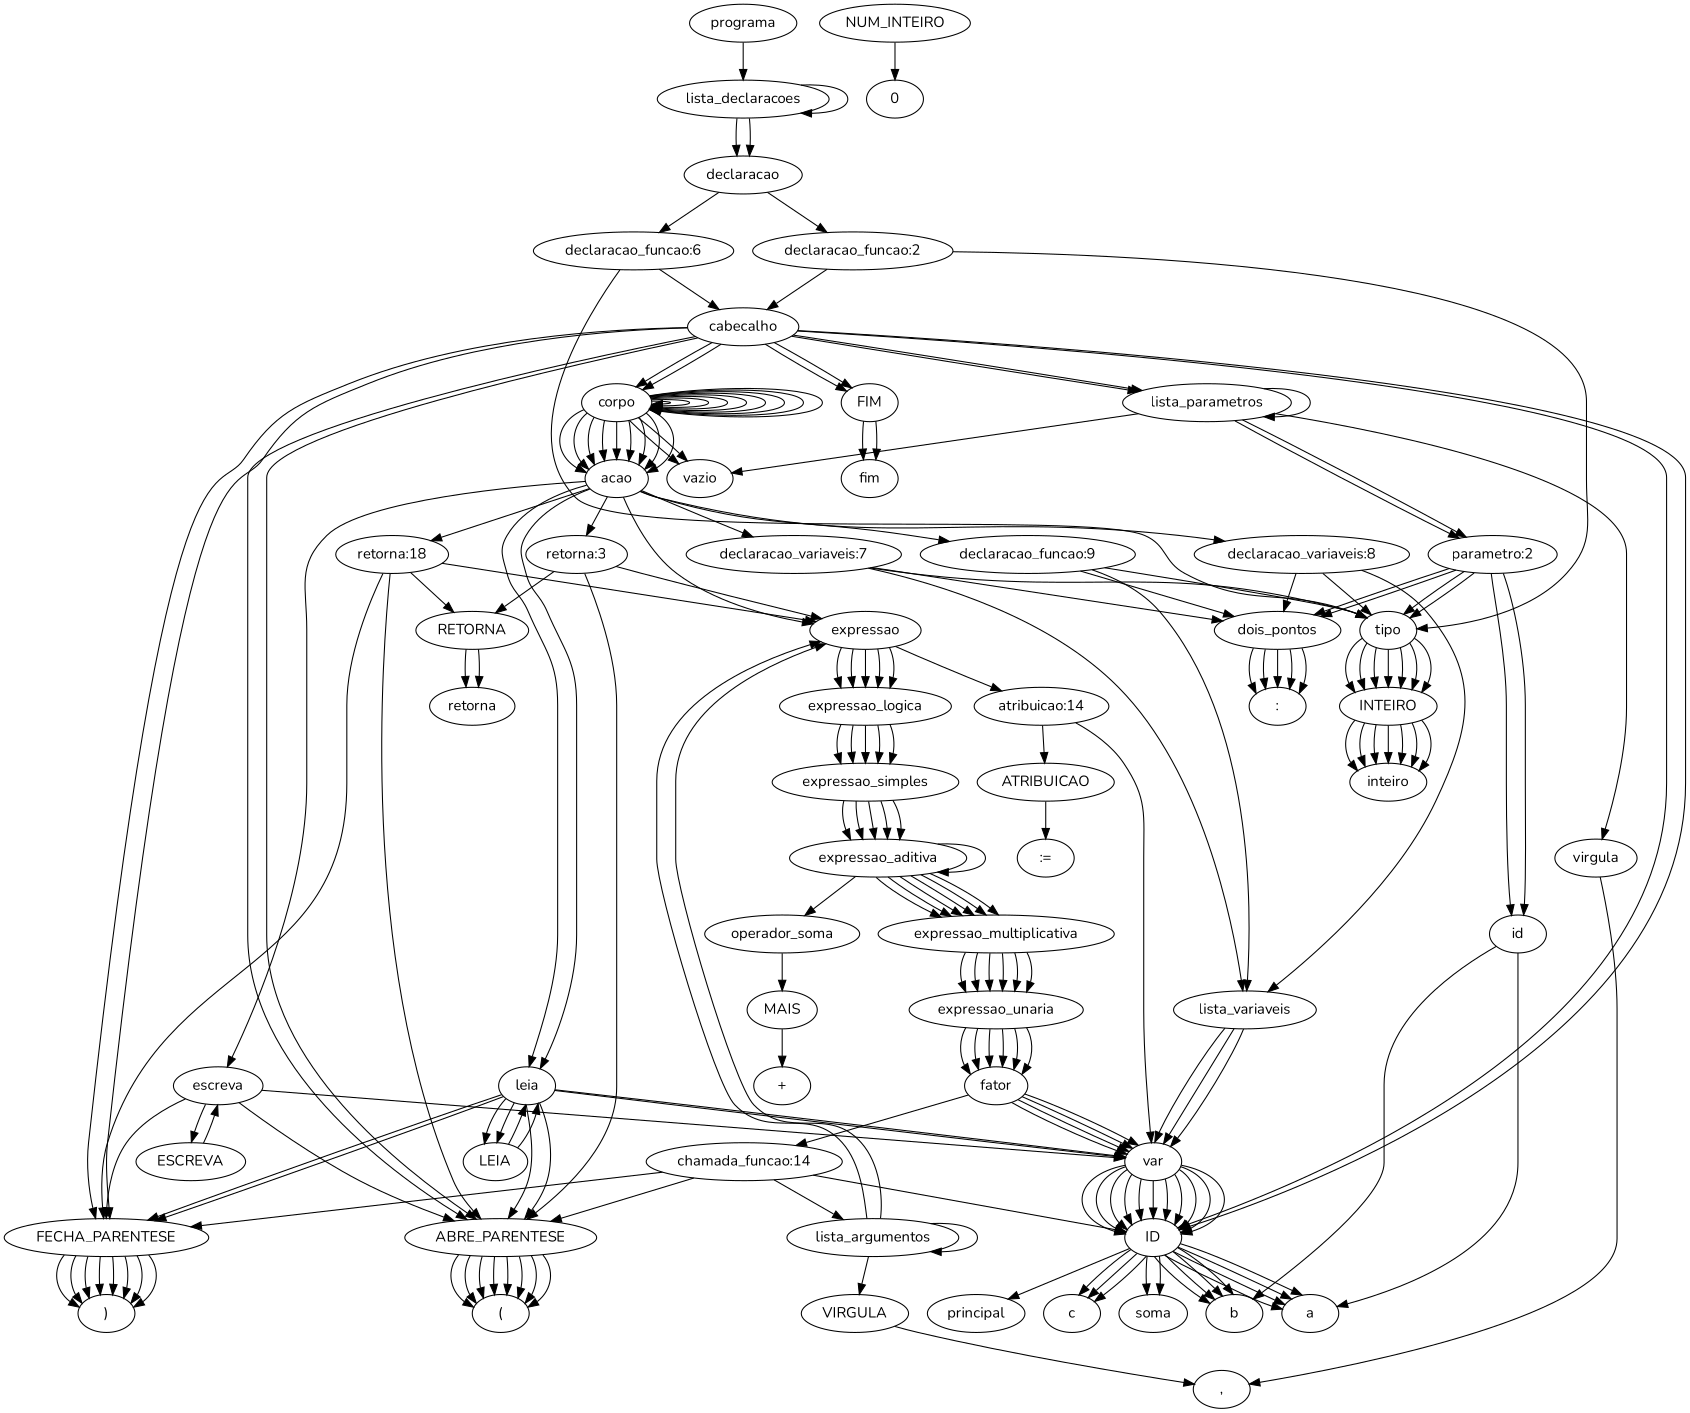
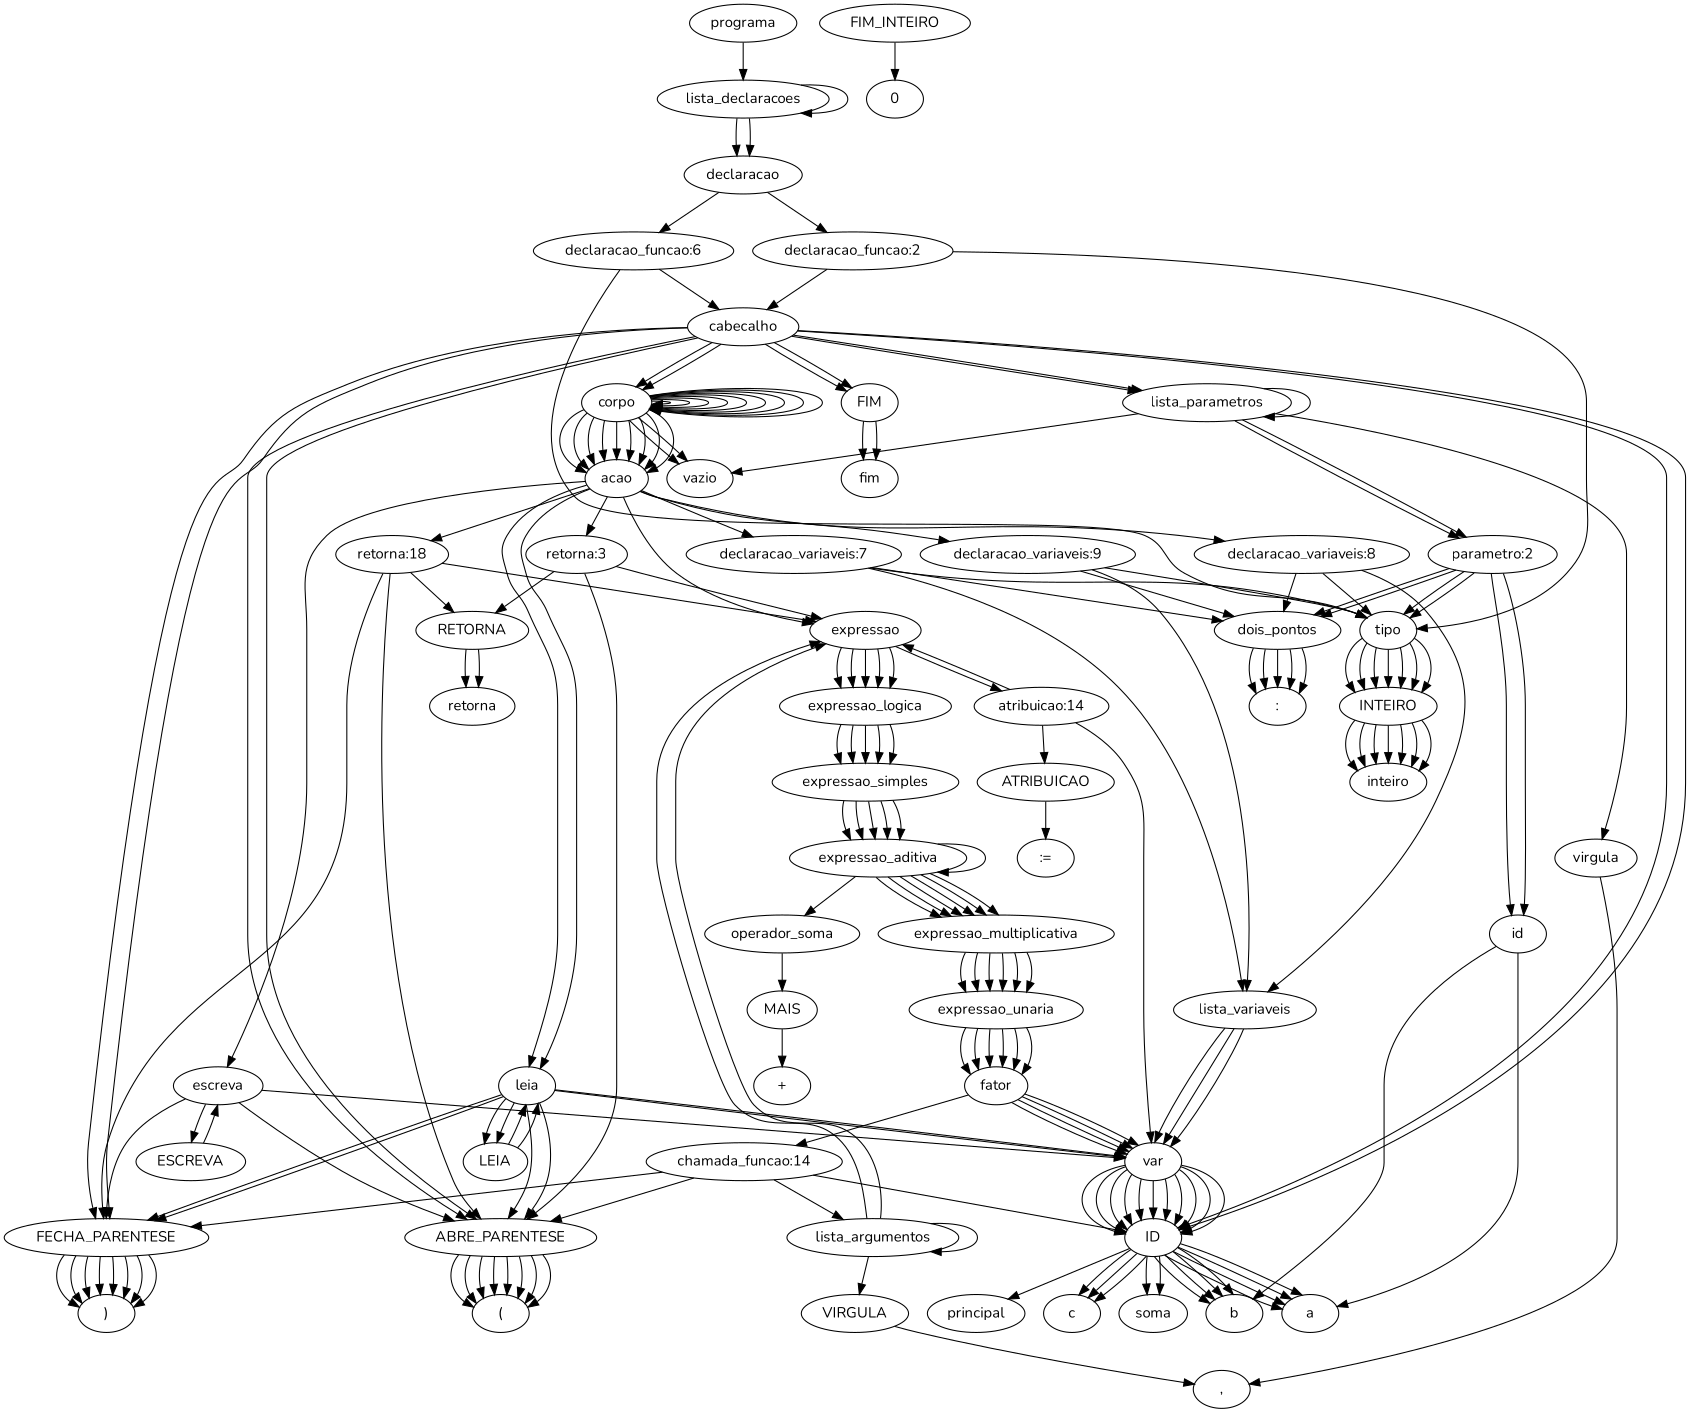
(895, 23) -> (895, 23)
(1028, 554) -> (1028, 554)
none -> (961, 669)
